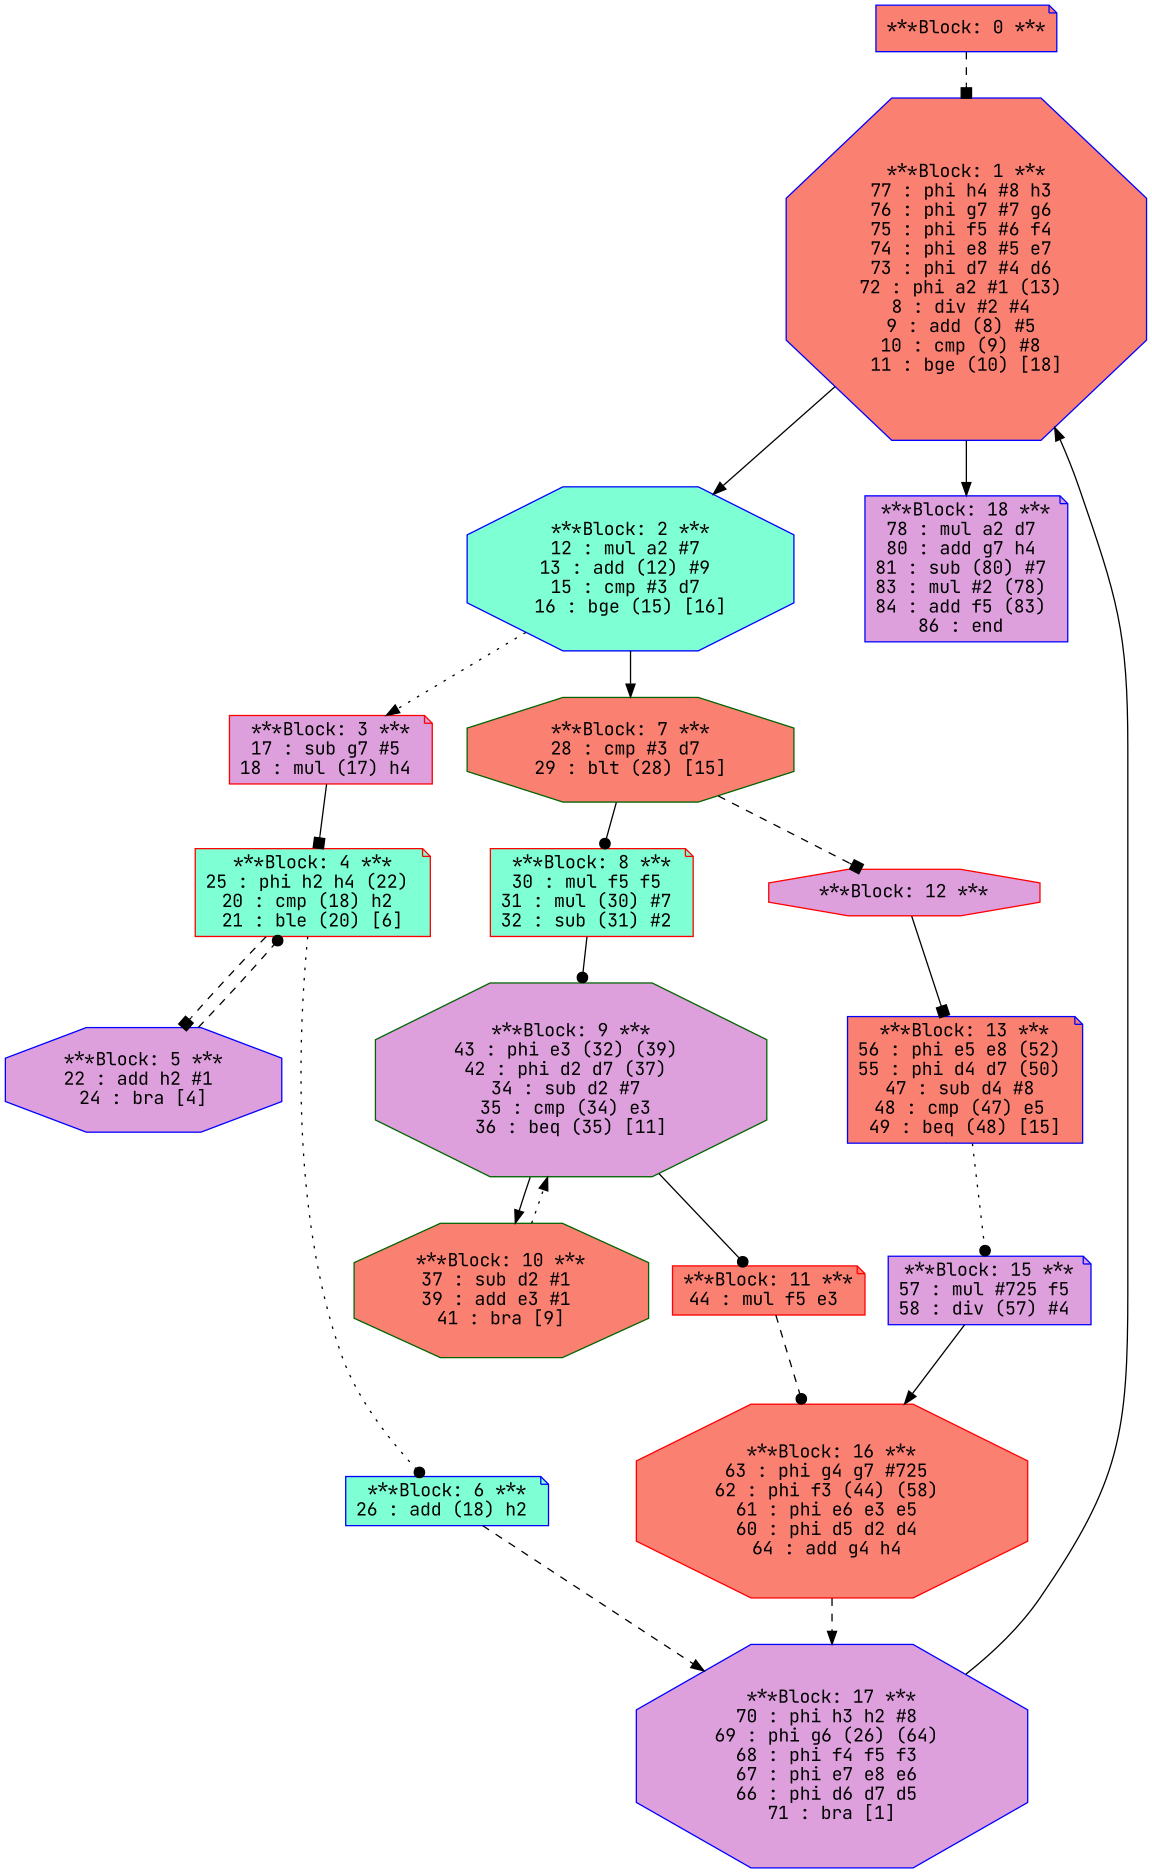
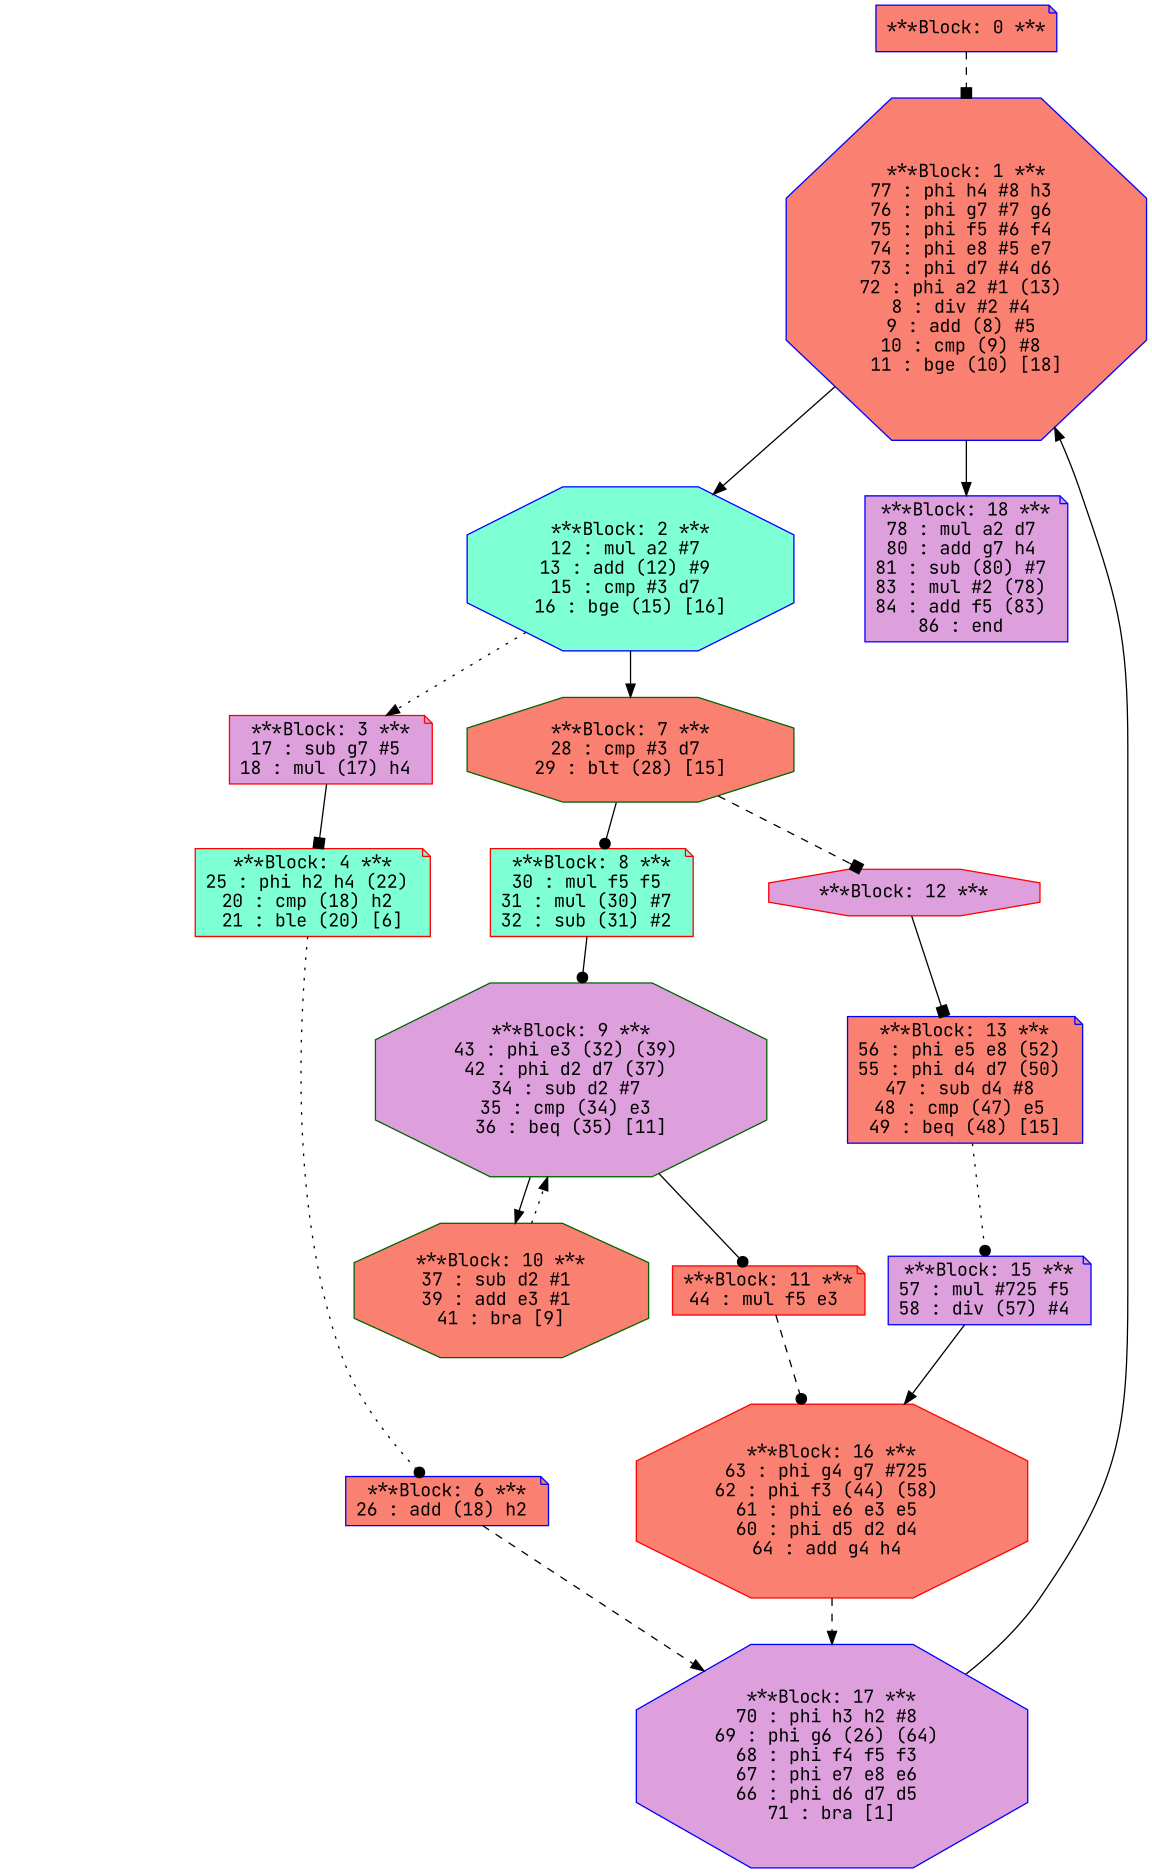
(144, 1080) -> none
(447, 1501) -> (447, 1501)
